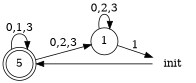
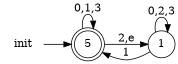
(63, 43) -> (126, 39)
(131, 50) -> (130, 60)
